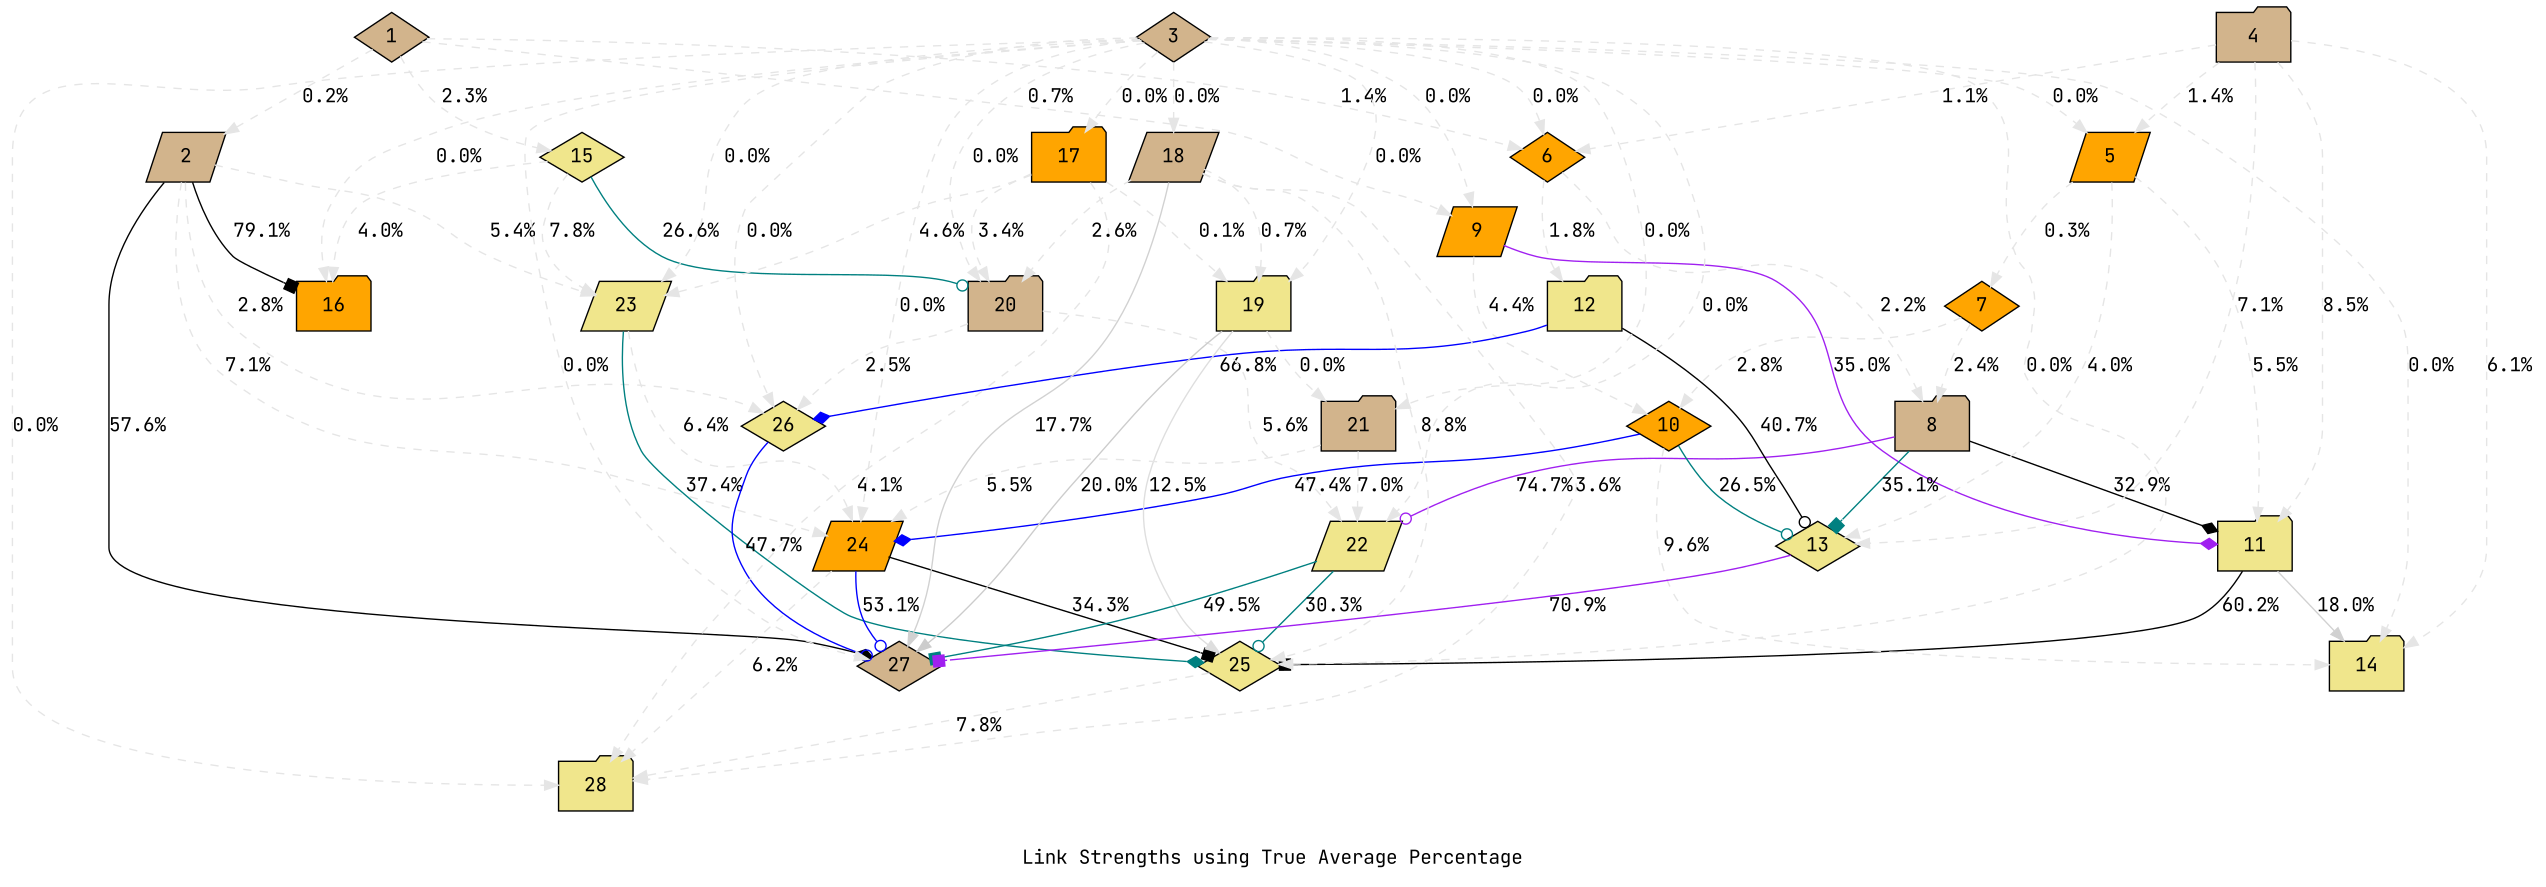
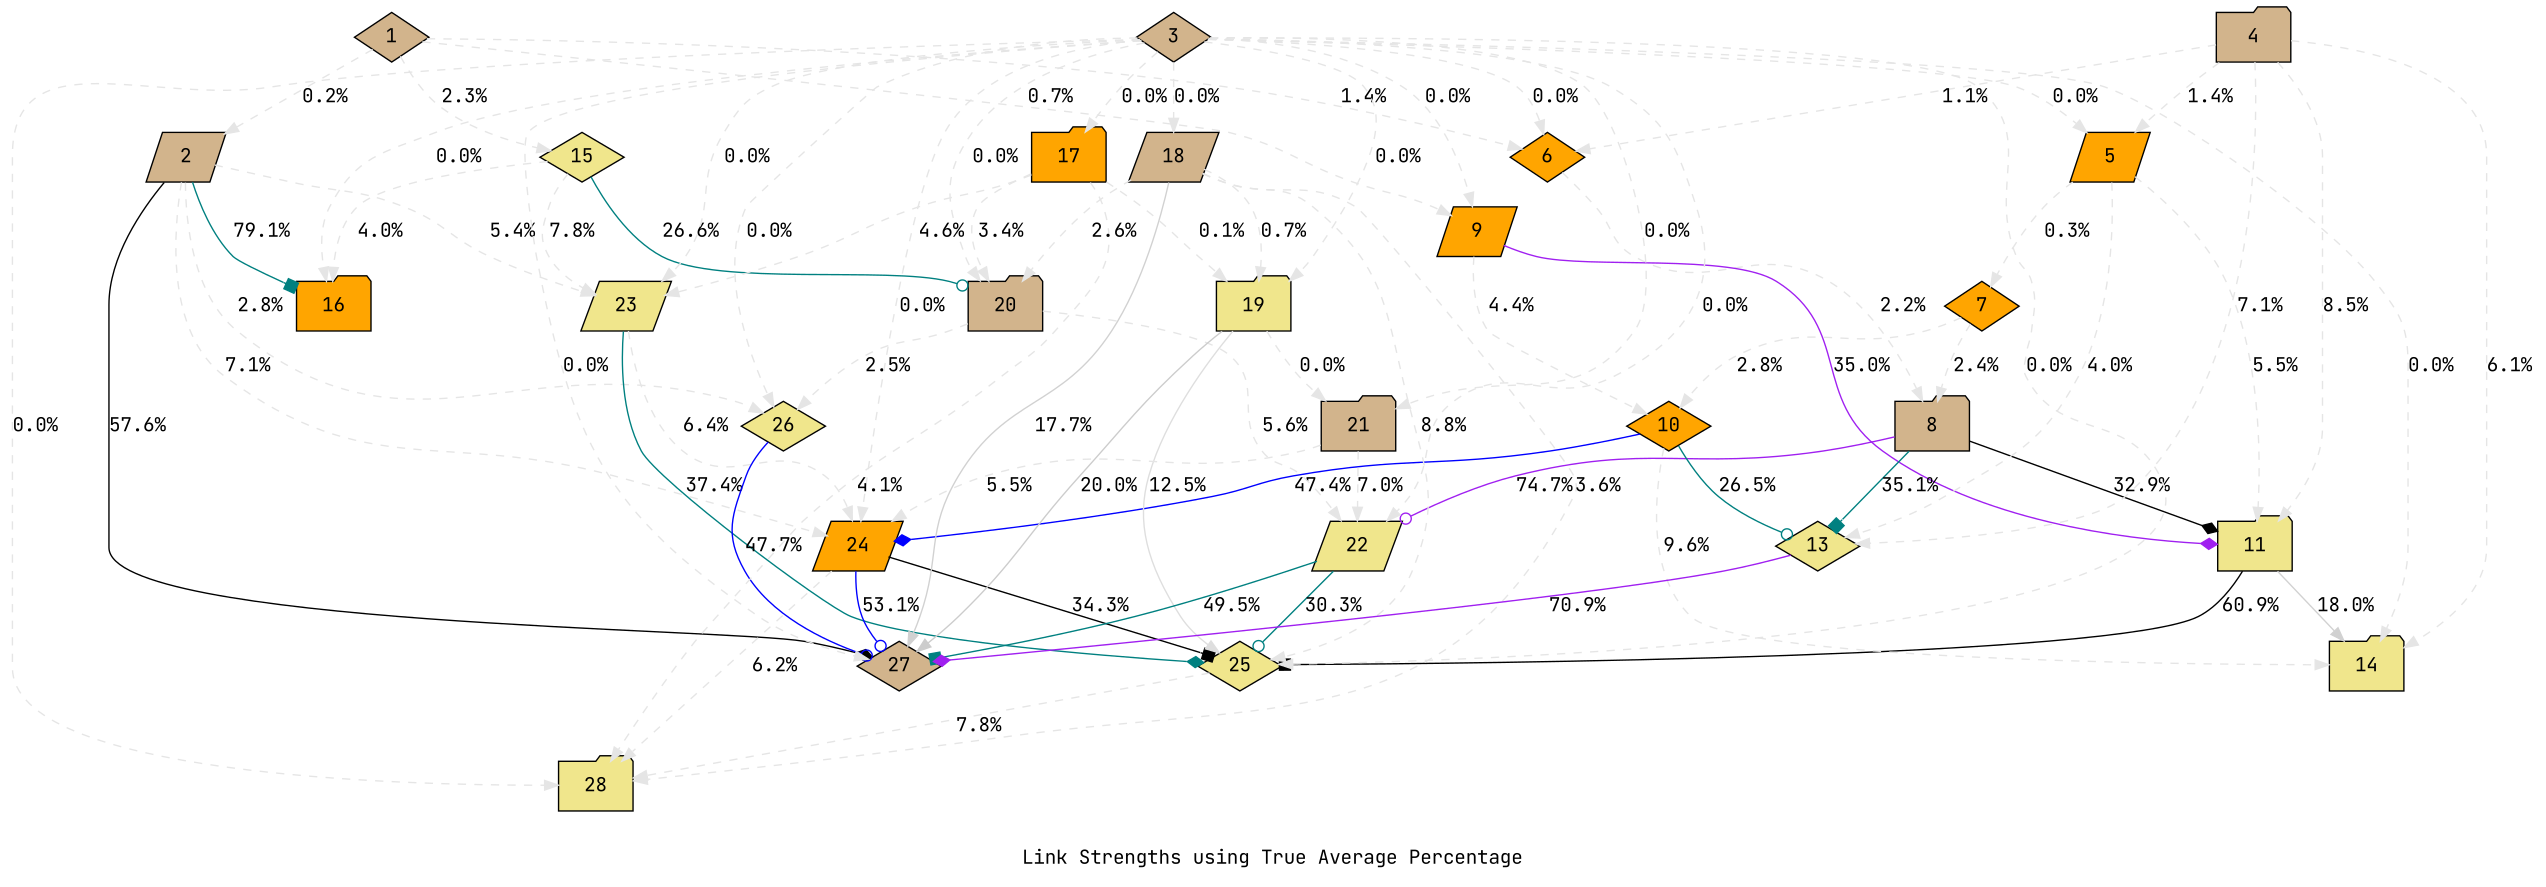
(224, 246) -> (224, 246)
(1585, 306) -> none
(2251, 606) -> (2251, 606)
(1393, 614) -> (1393, 614)
